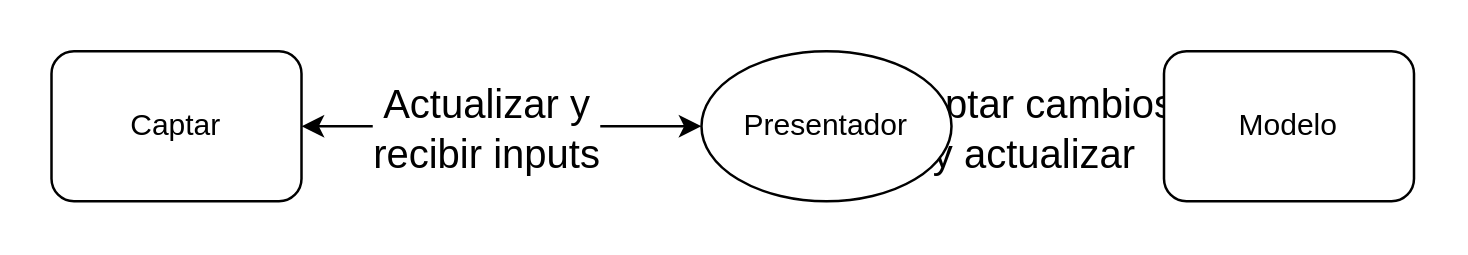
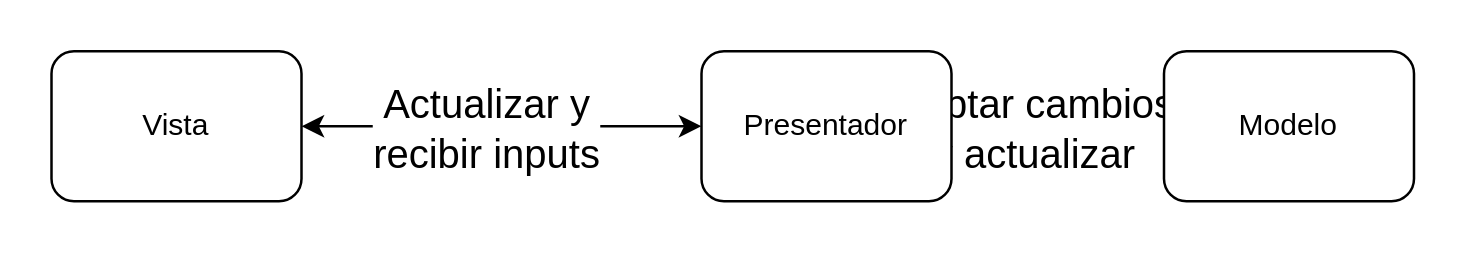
(176, 126) -> (176, 126)
(826, 126) -> (826, 126)
